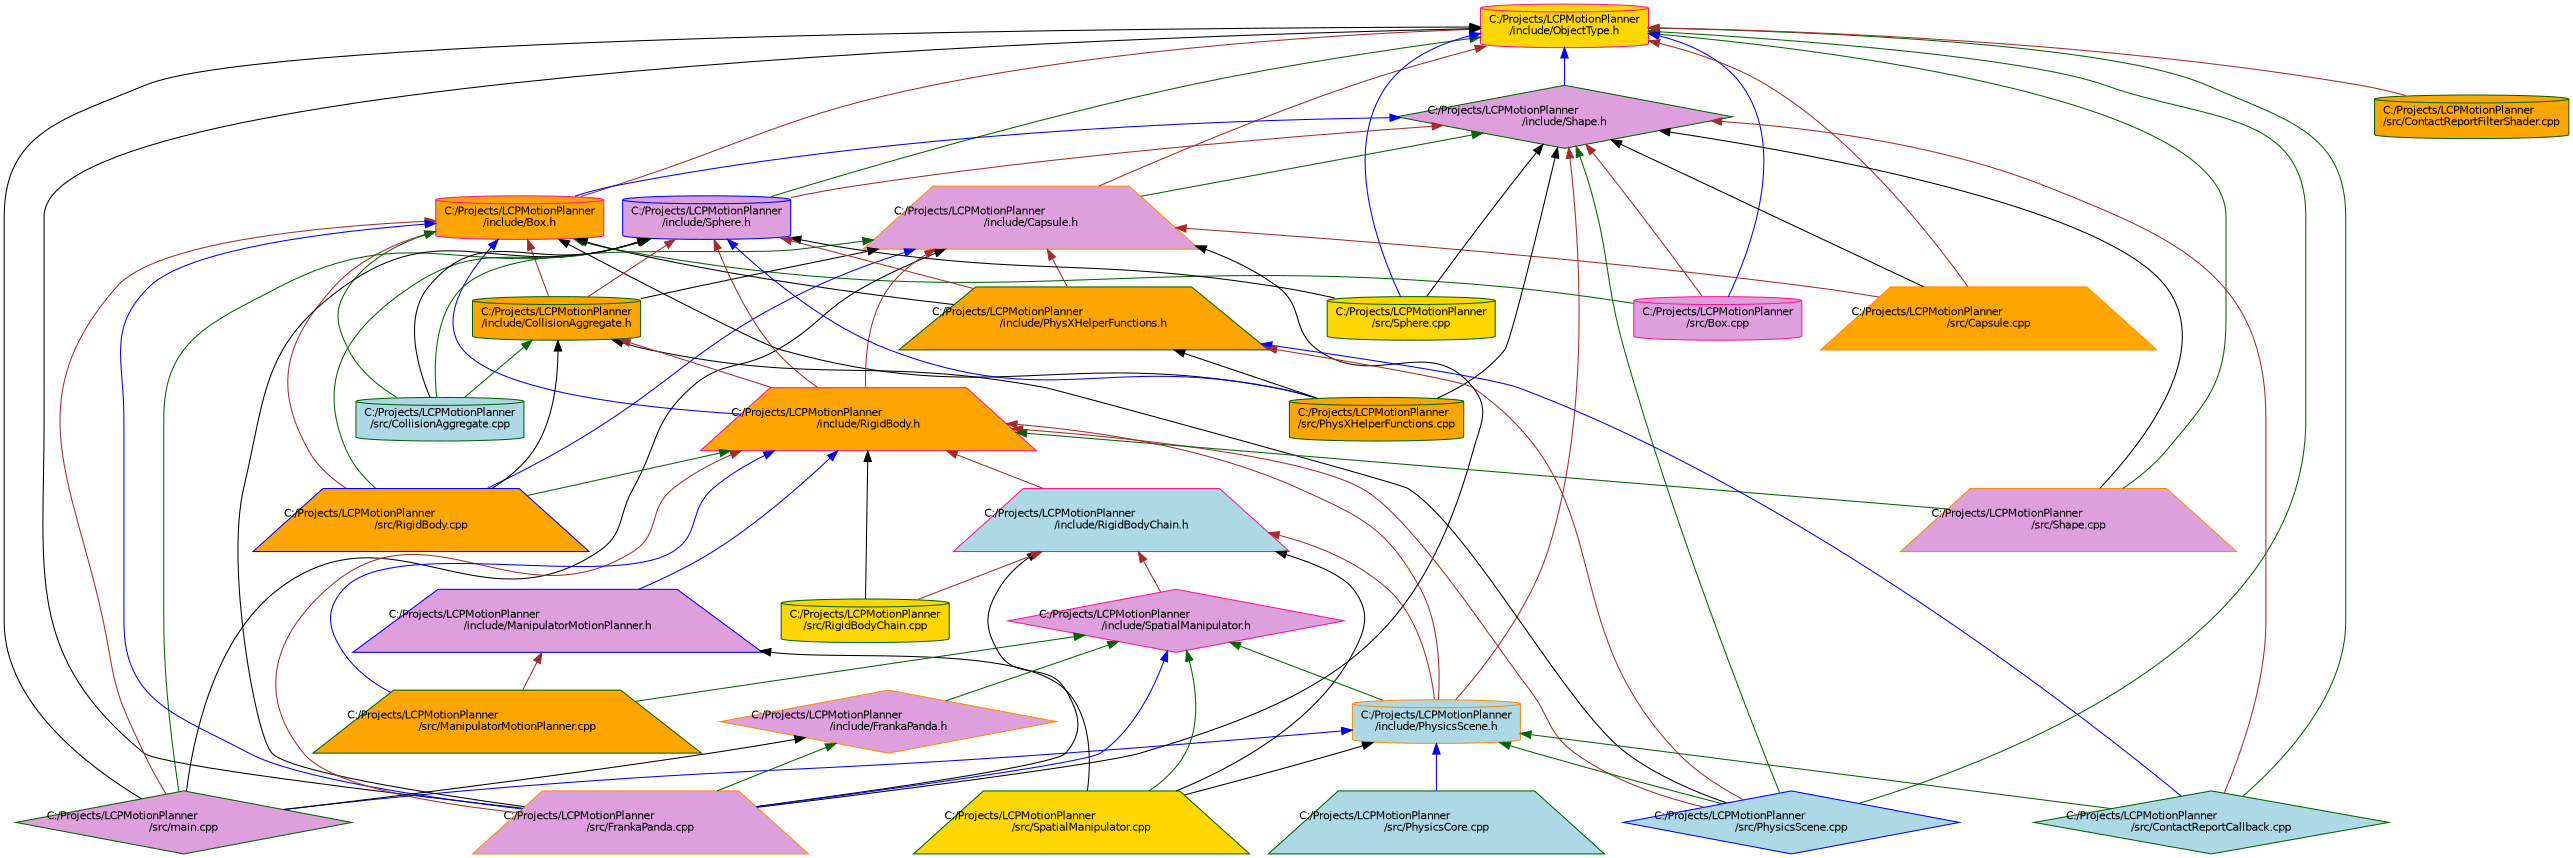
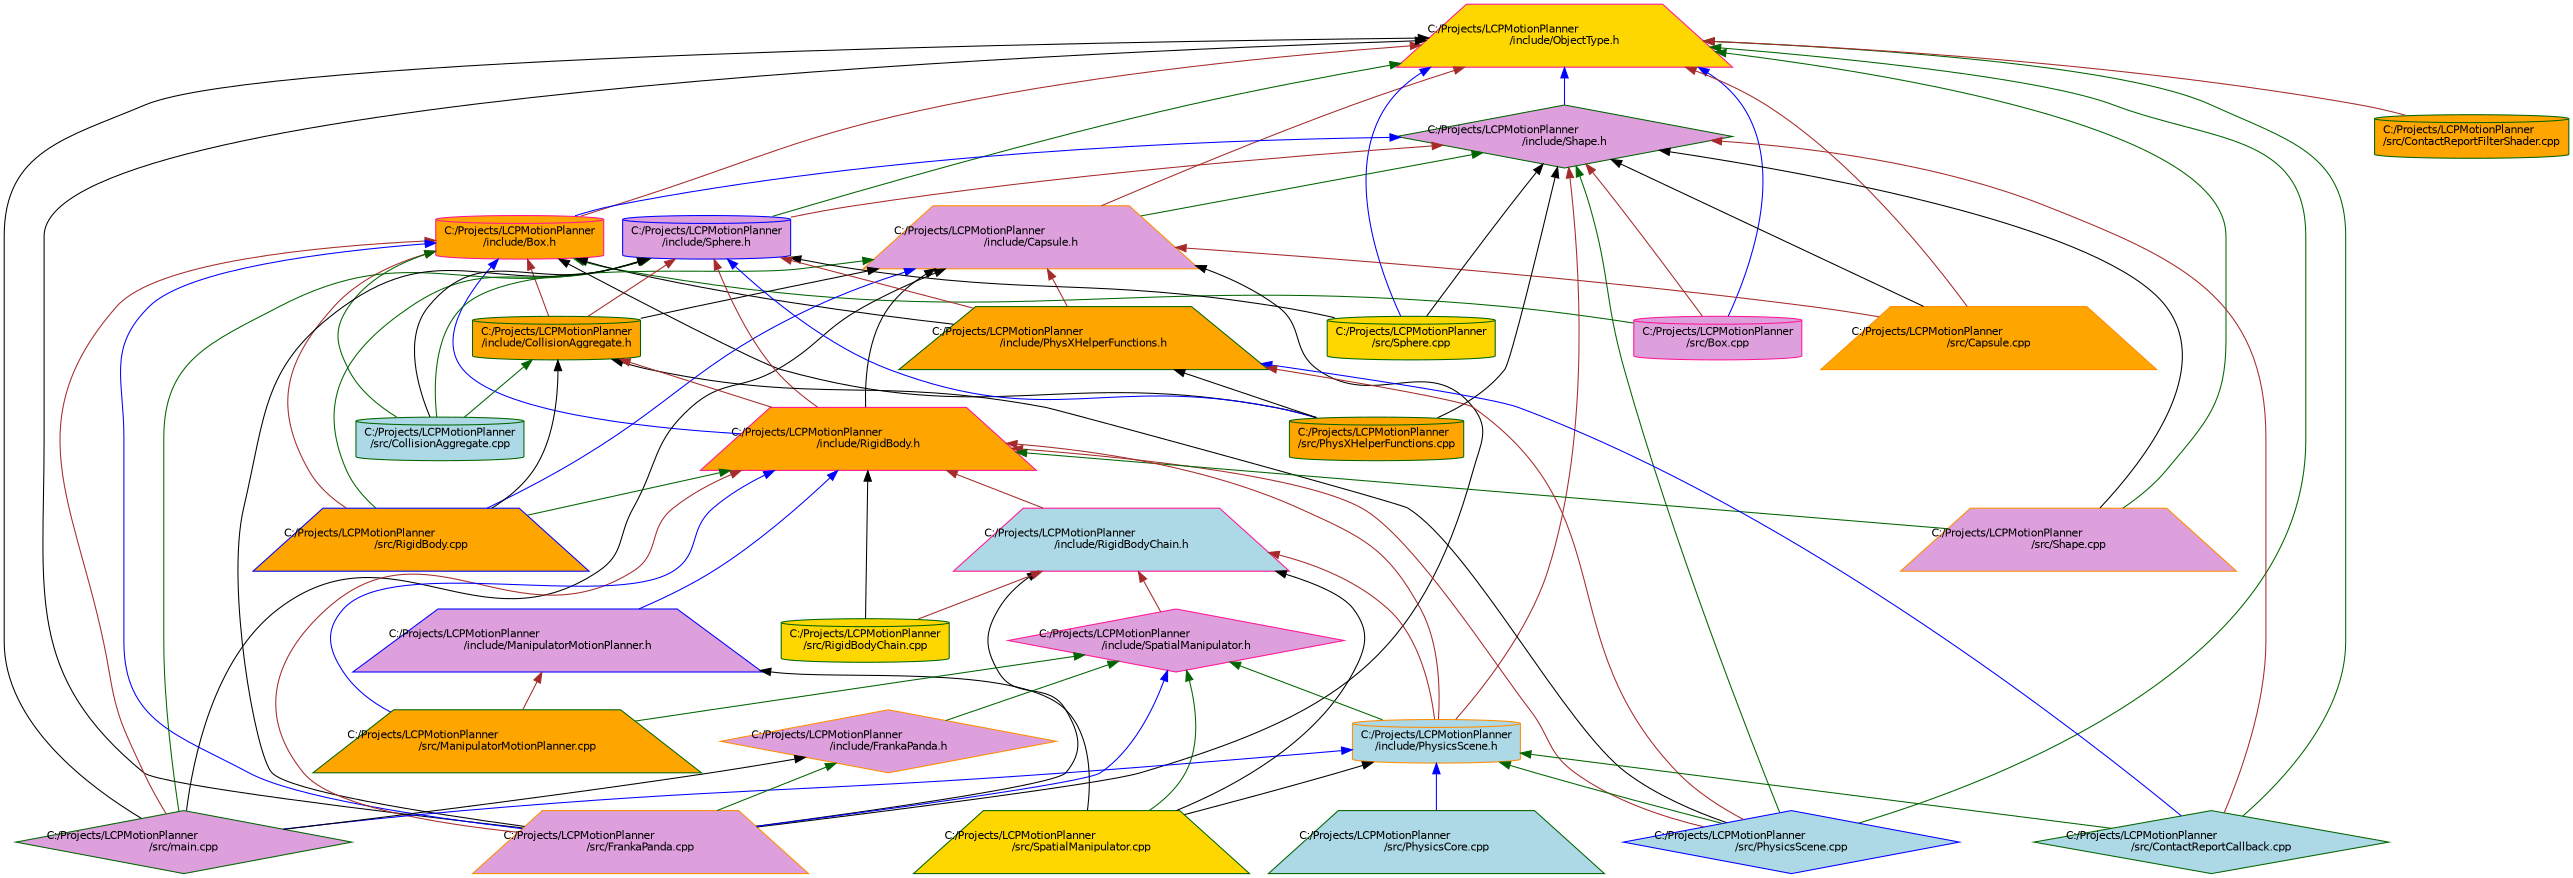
(1564, 26) -> (1564, 36)
(876, 312) -> (876, 331)
